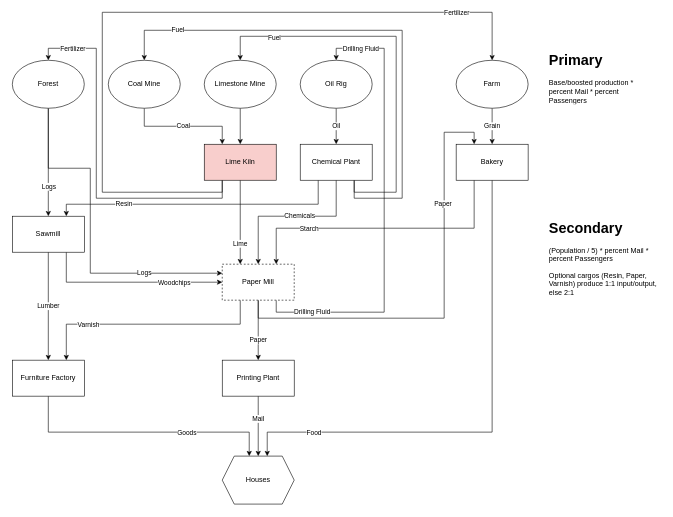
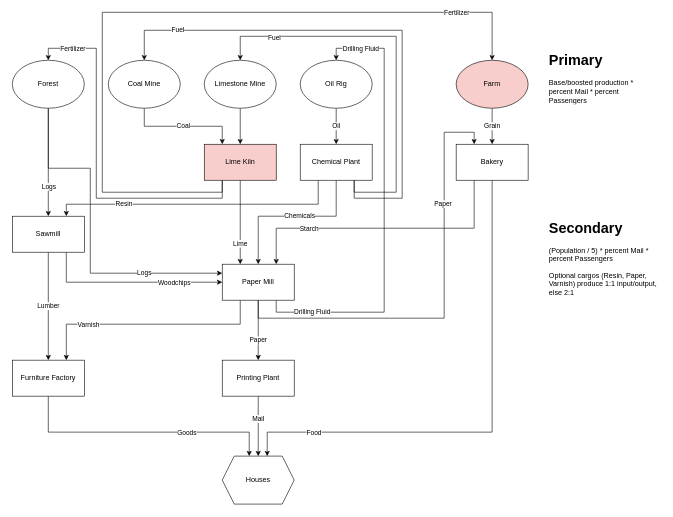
(492, 84) -> (492, 84)
(258, 282) -> (258, 282)
